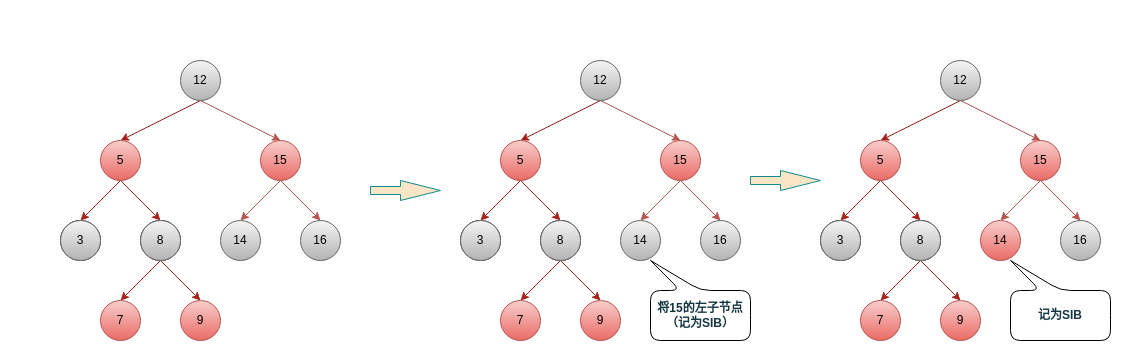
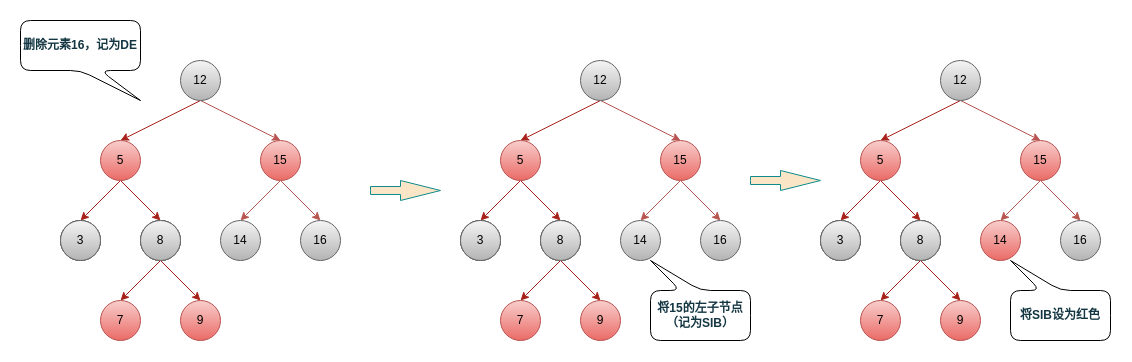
none -> (81, 61)
(1061, 316) -> (1061, 316)
